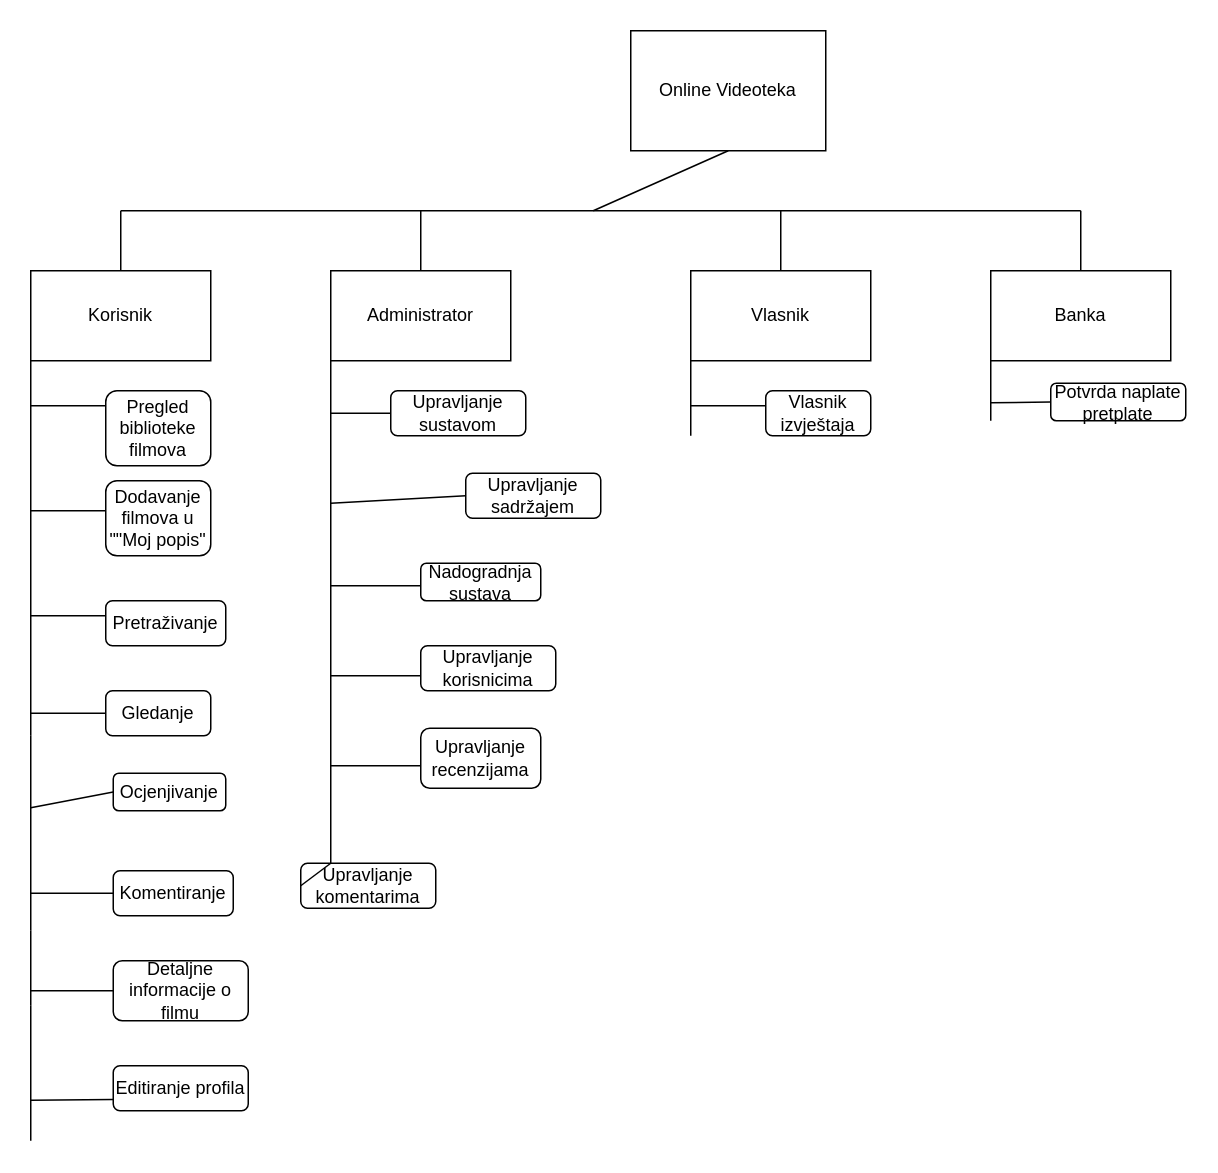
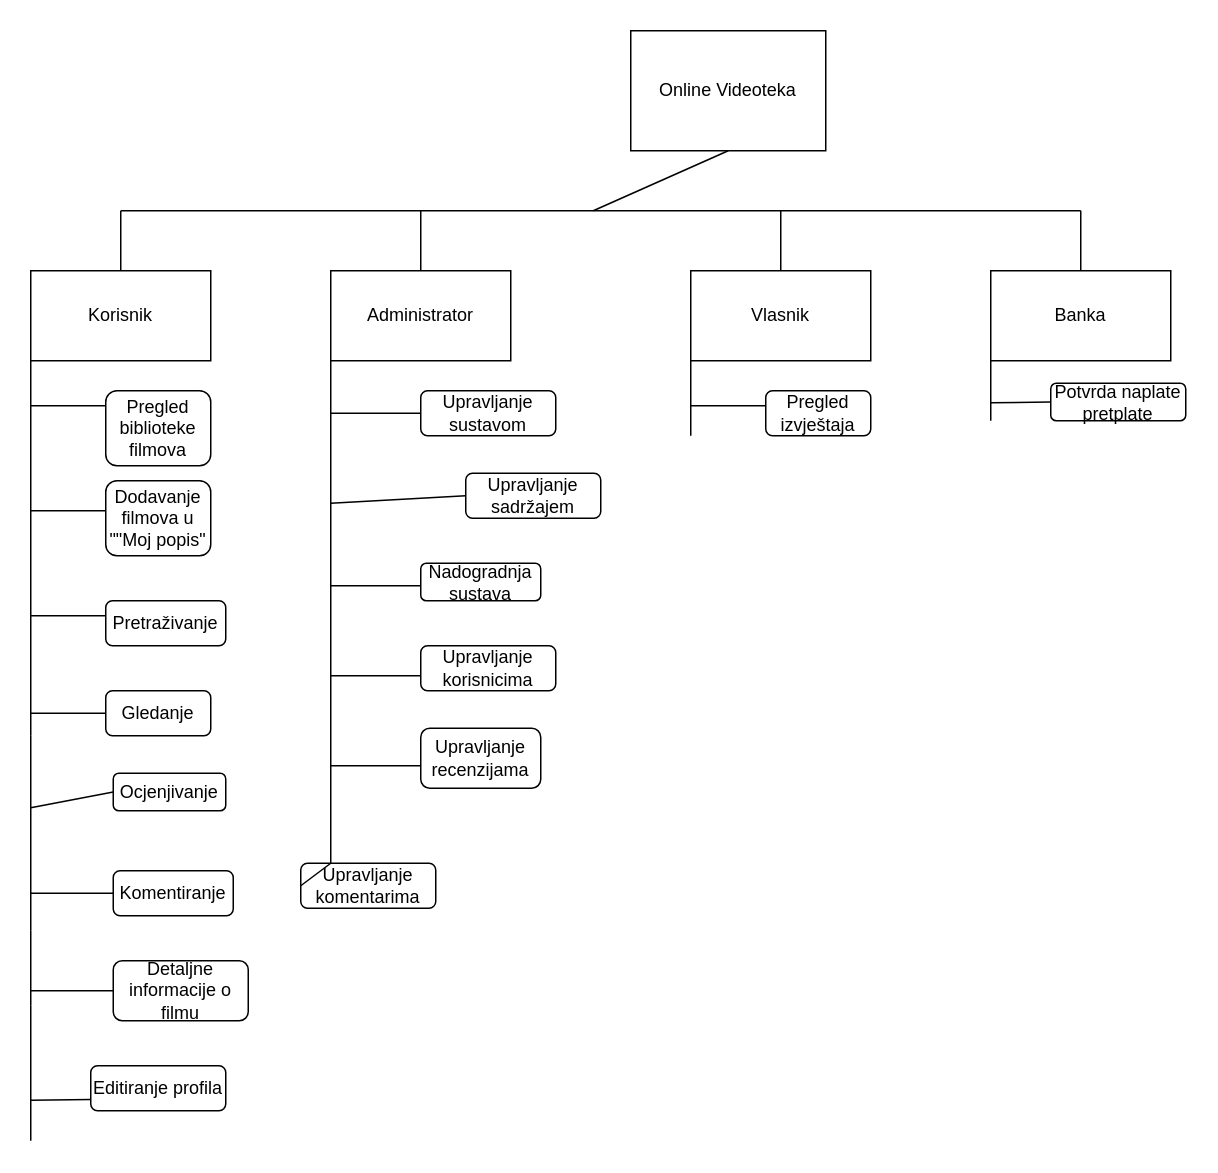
(458, 413) -> (488, 413)
(818, 413) -> (818, 413)
(181, 1088) -> (158, 1088)
